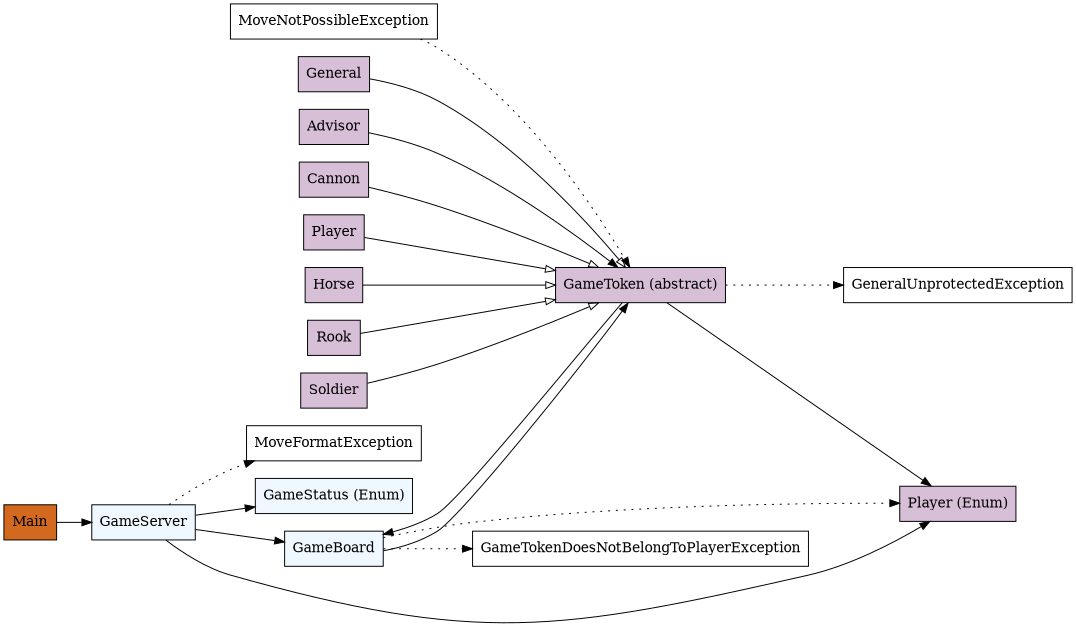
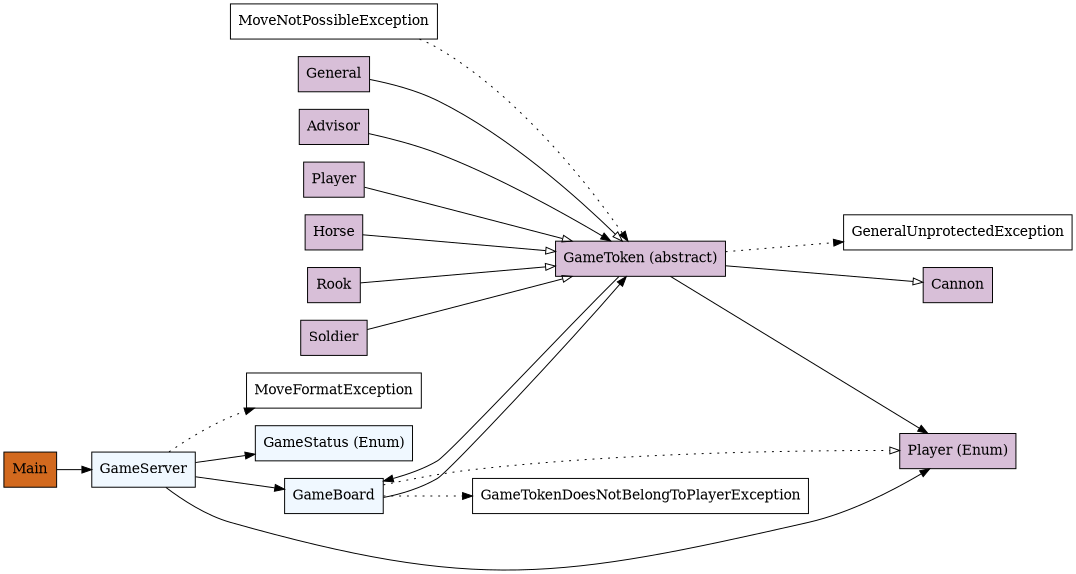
(481, 221) -> (819, 274)
(636, 509) -> (636, 457)
